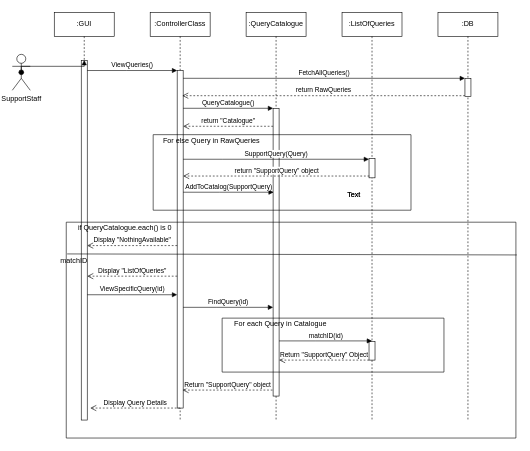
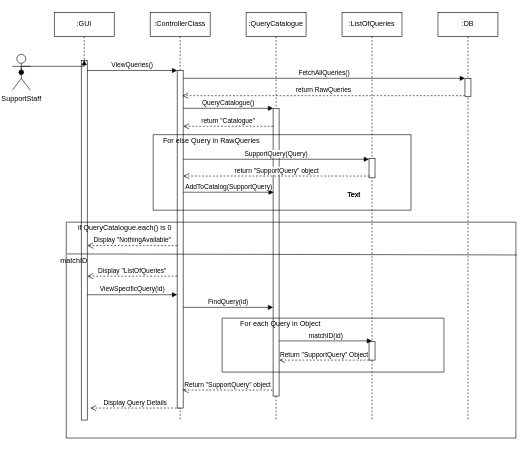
(281, 324) -> (281, 324)
